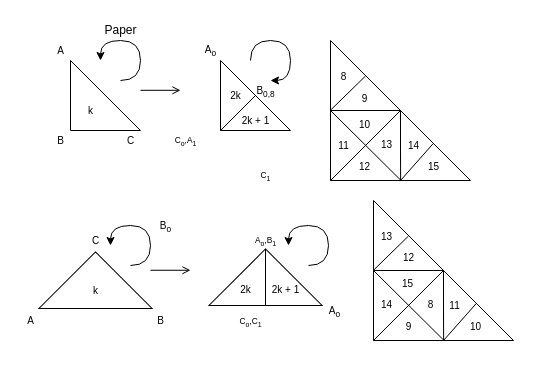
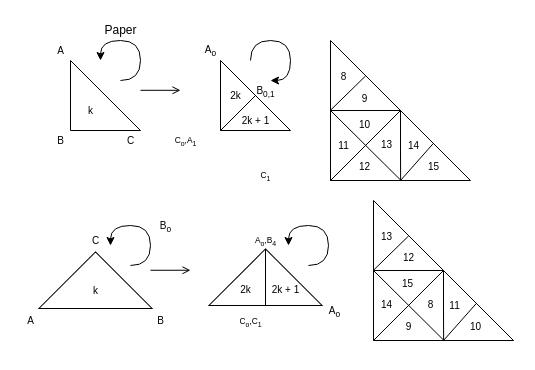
(266, 91) -> (266, 91)
(266, 241) -> (266, 241)
